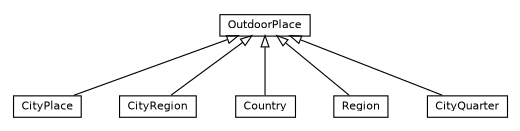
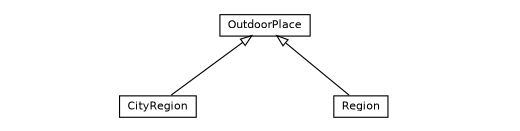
(47, 106) -> none
(265, 106) -> none
(467, 106) -> none
